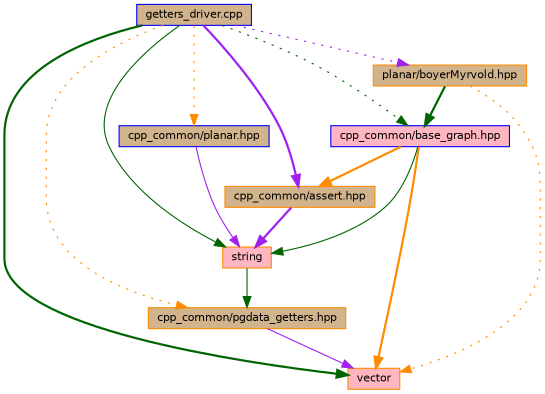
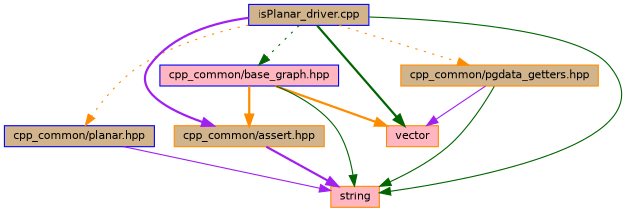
(194, 15) -> (309, 15)
(450, 76) -> none
(247, 282) -> (451, 144)
